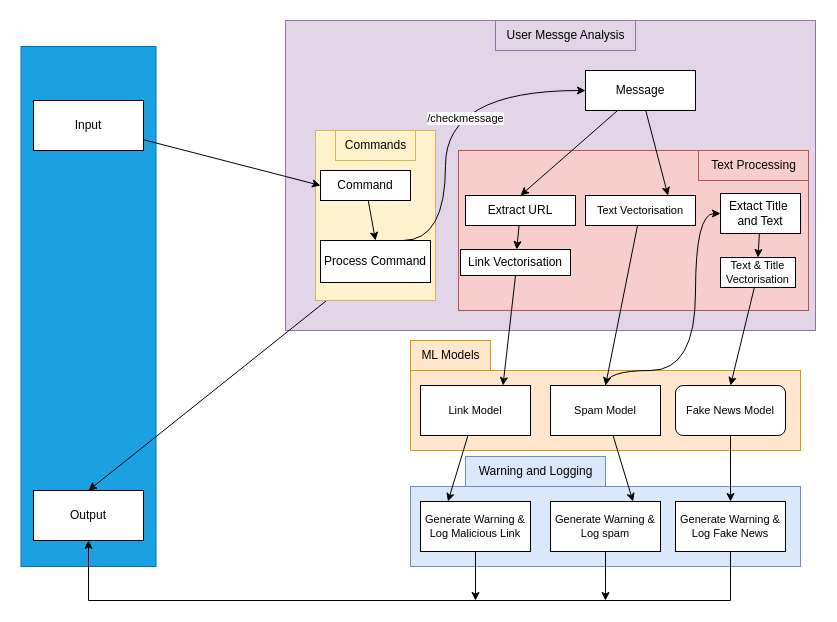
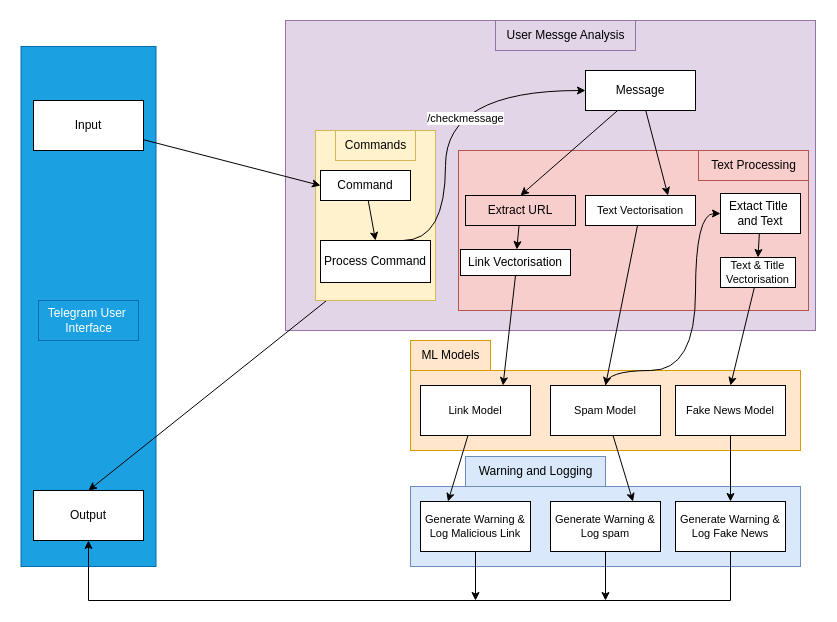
(521, 211) -> (521, 211)
none -> (89, 321)
(731, 411) -> (731, 411)
